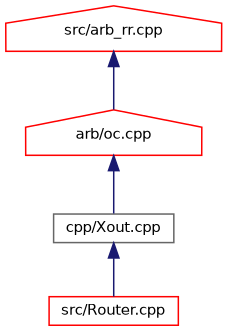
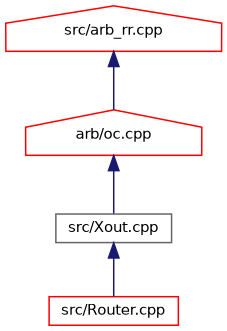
(114, 228) -> (114, 228)
